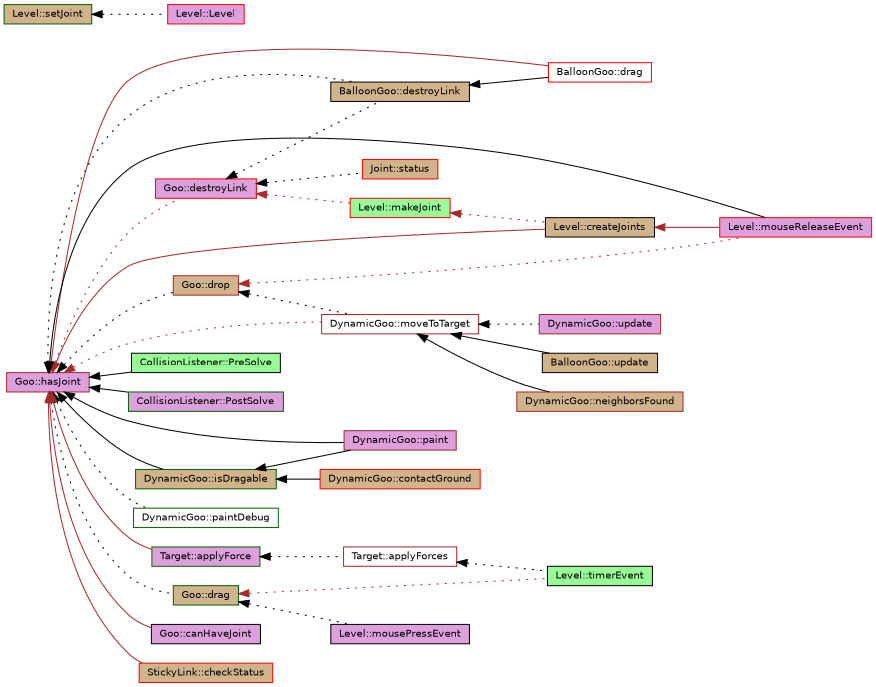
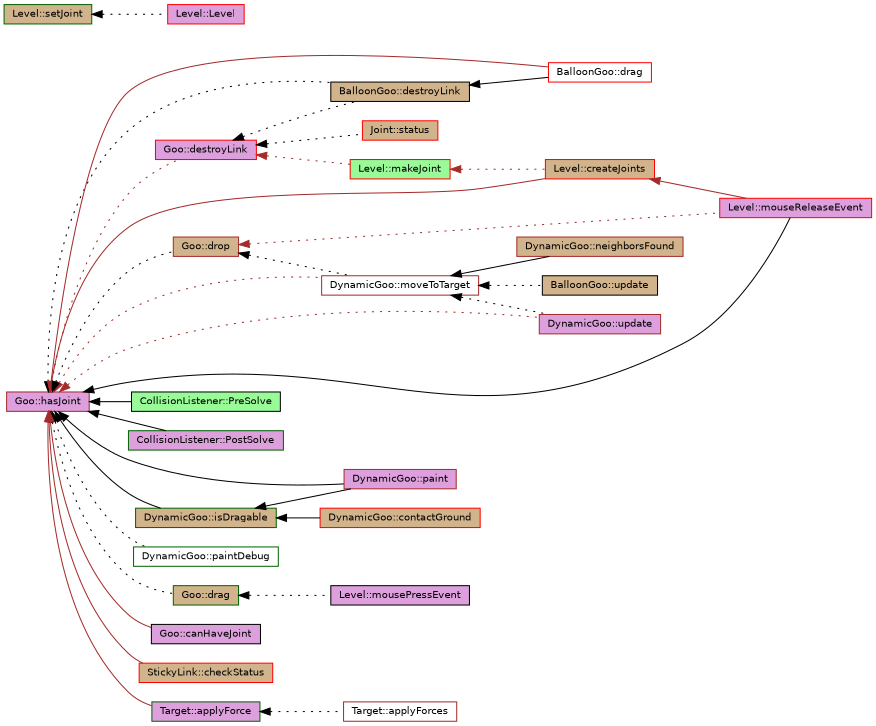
(600, 227) -> (600, 169)
none -> (297, 316)
(505, 345) -> (516, 285)
(600, 576) -> none
